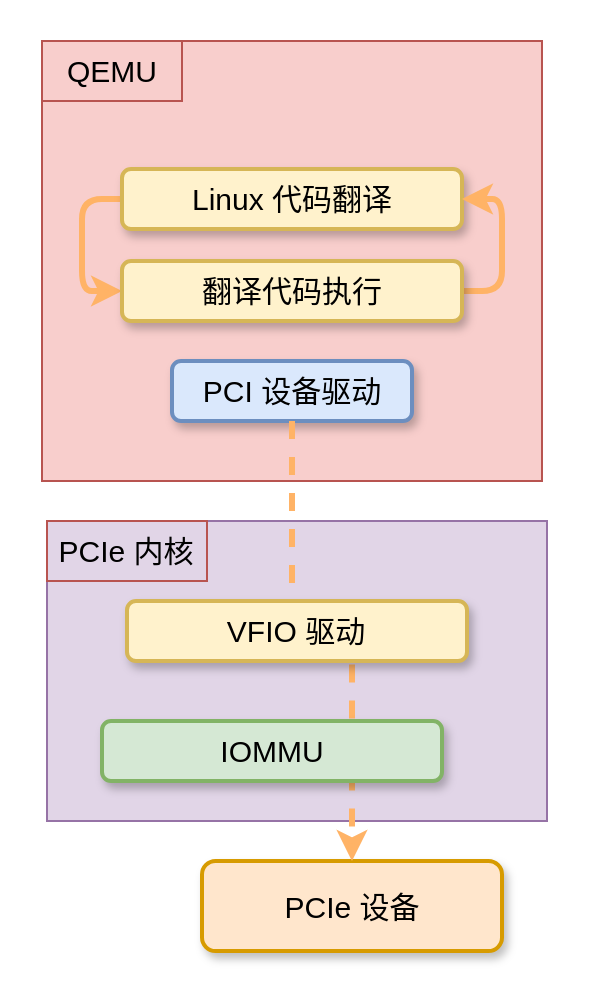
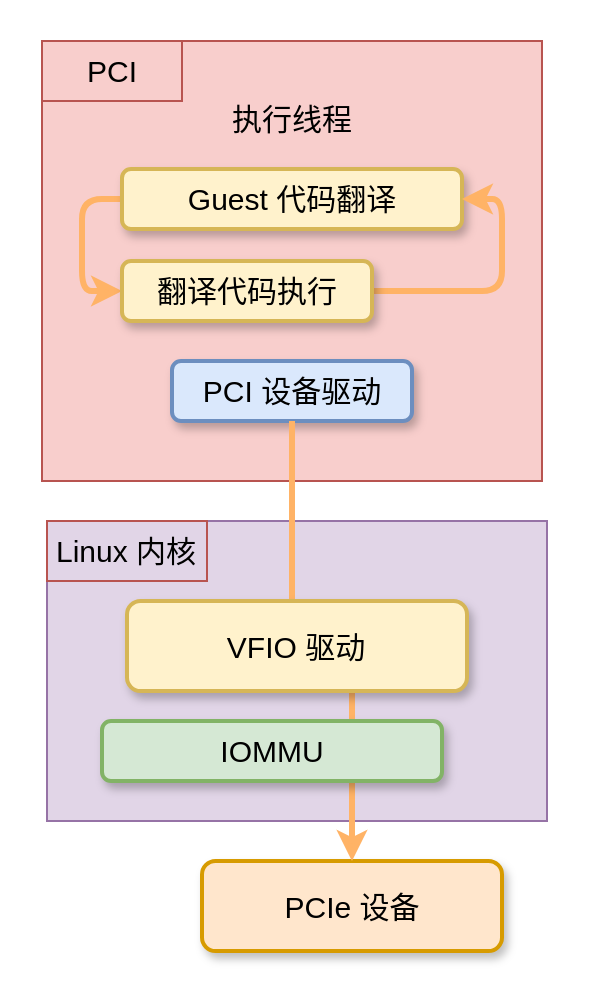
(113, 71) -> (113, 71)
none -> (292, 119)
(293, 199) -> (293, 199)
(292, 291) -> (247, 291)
(127, 551) -> (127, 551)
(297, 631) -> (297, 646)
(322, 641) -> (322, 641)
